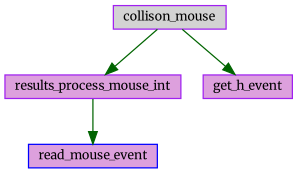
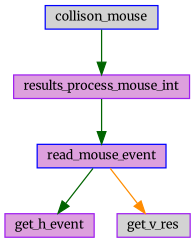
(170, 17) -> (102, 17)
(204, 48) -> (79, 186)
none -> (154, 225)
